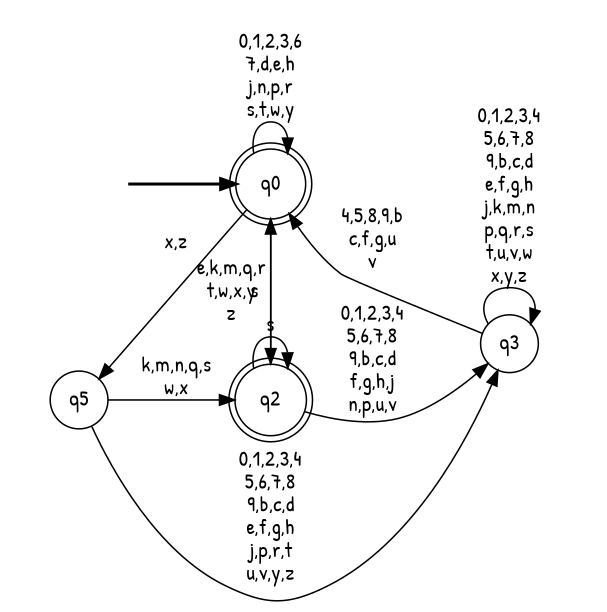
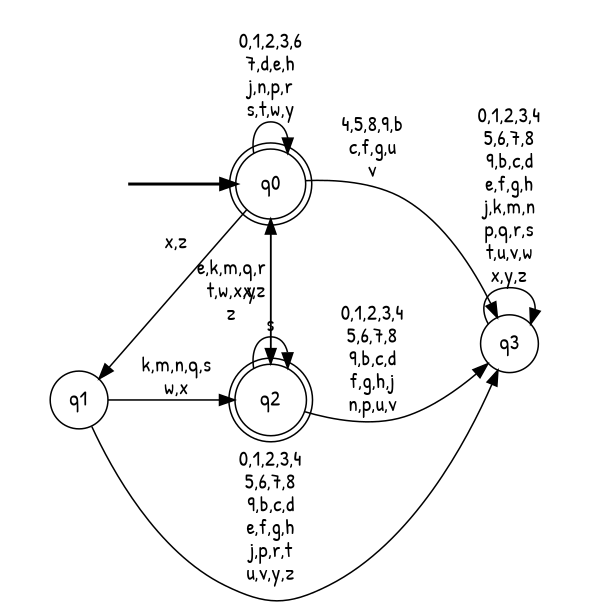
(255, 292) -> (255, 292)
(381, 292) -> (419, 209)
(79, 400) -> (79, 400)
